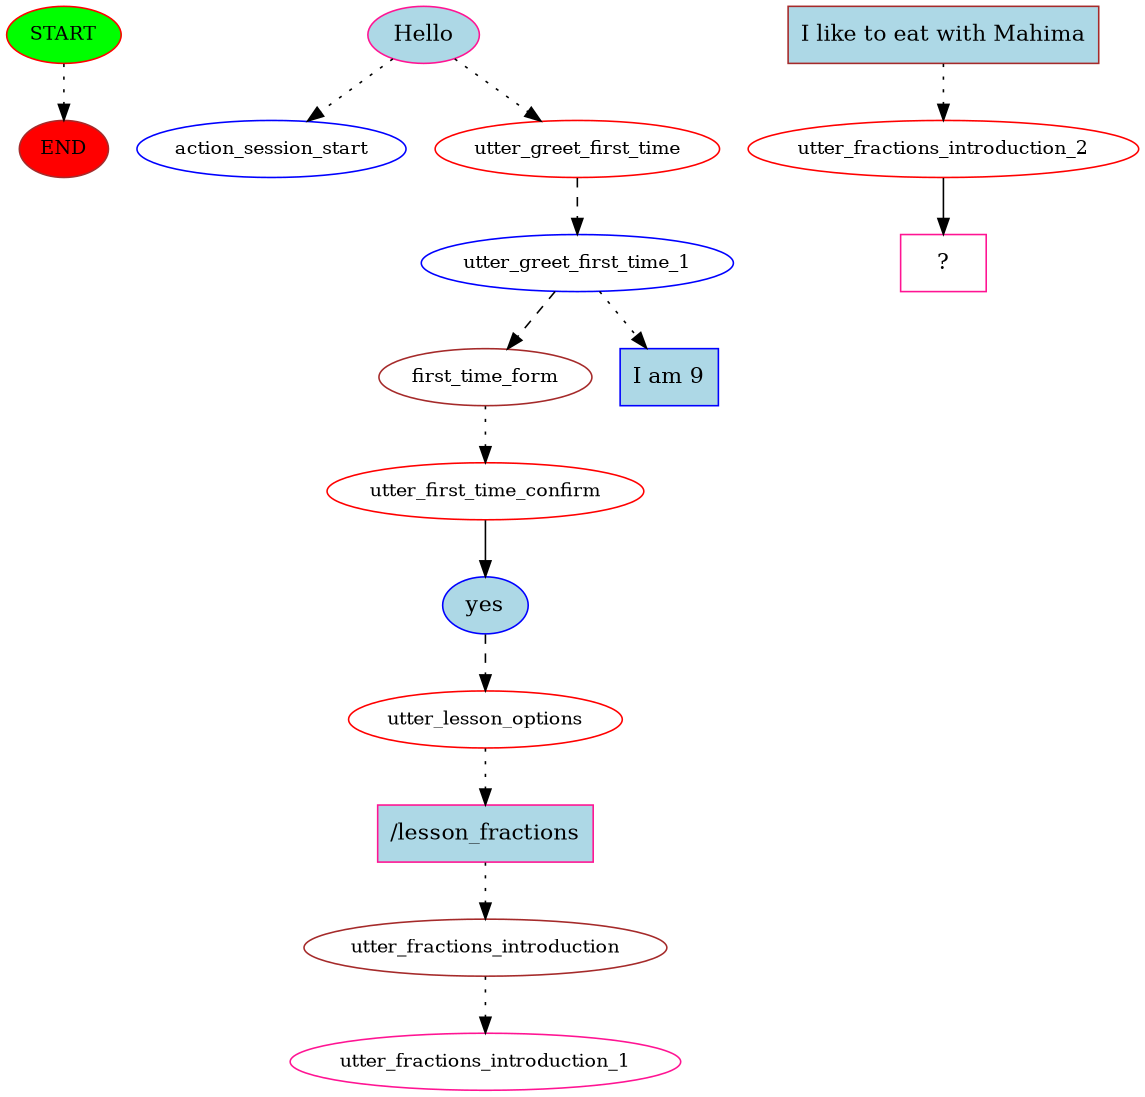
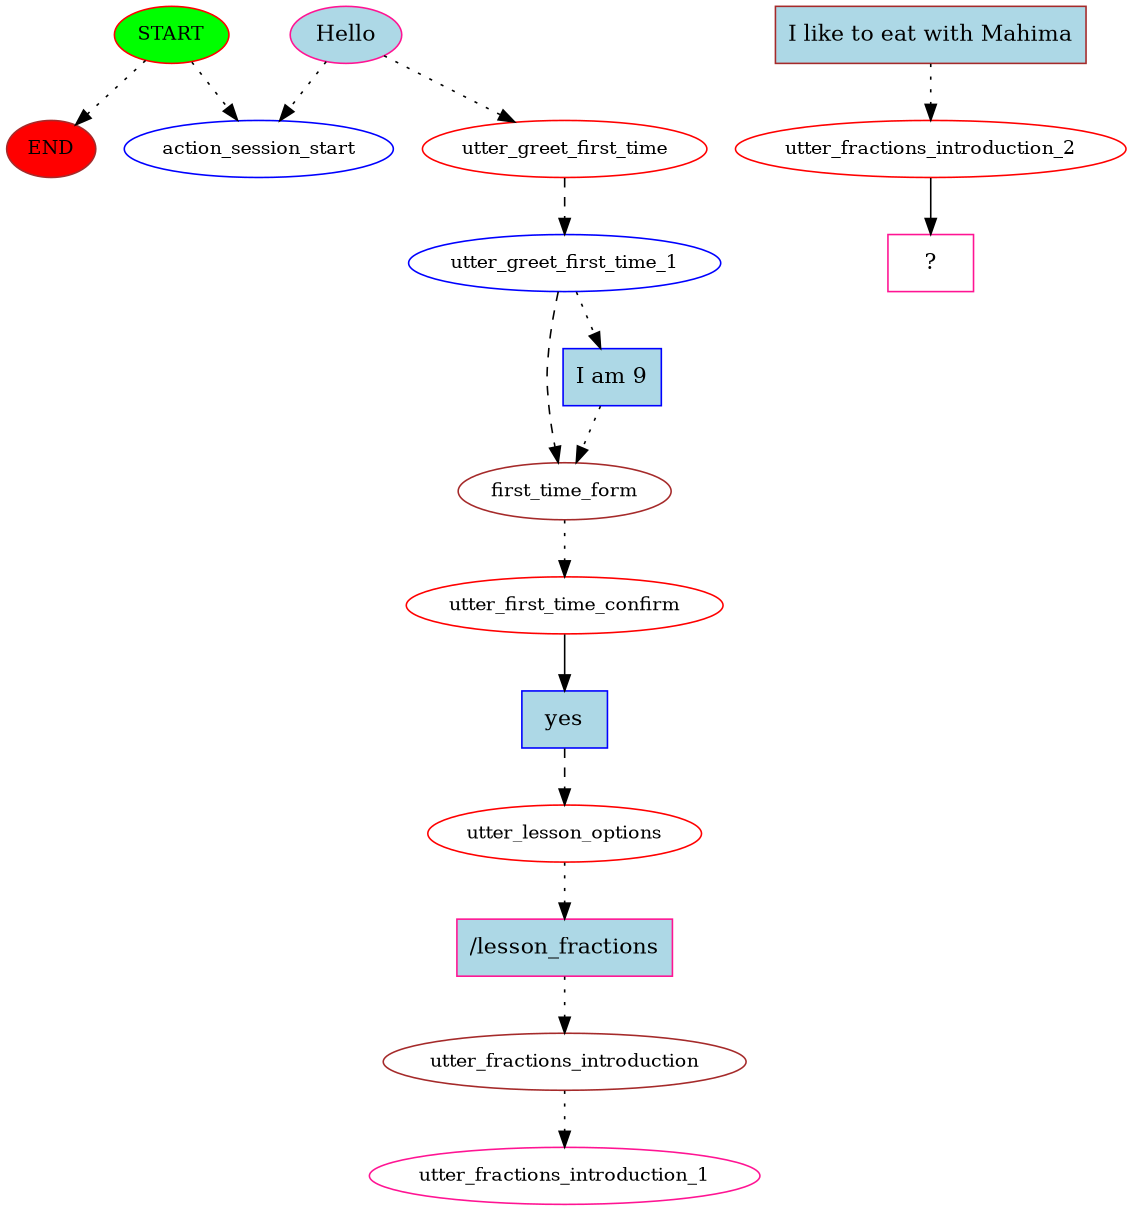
none -> (210, 85)
none -> (592, 427)
(485, 605) -> (565, 719)
